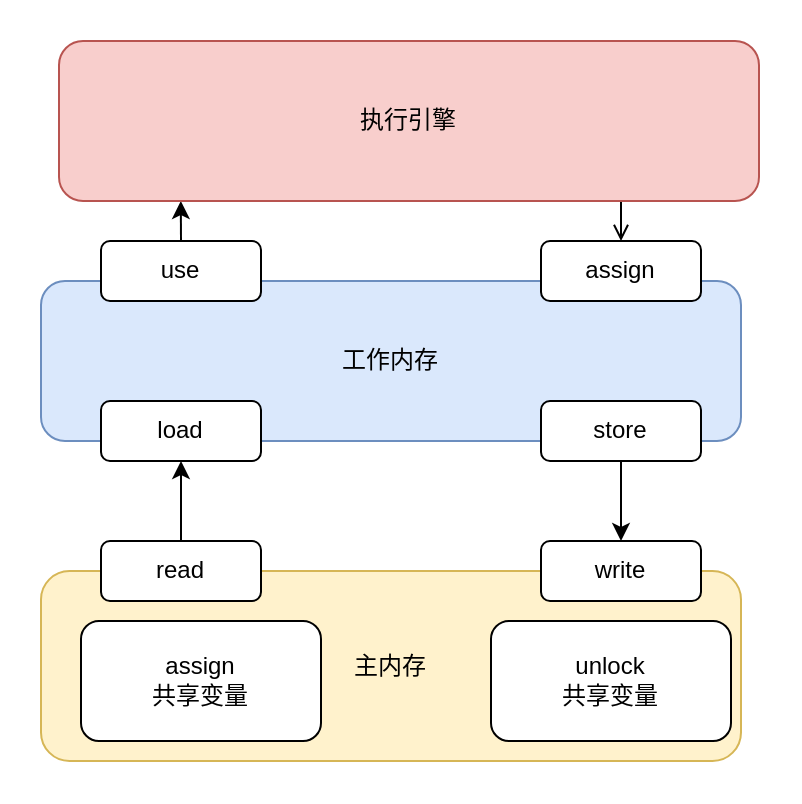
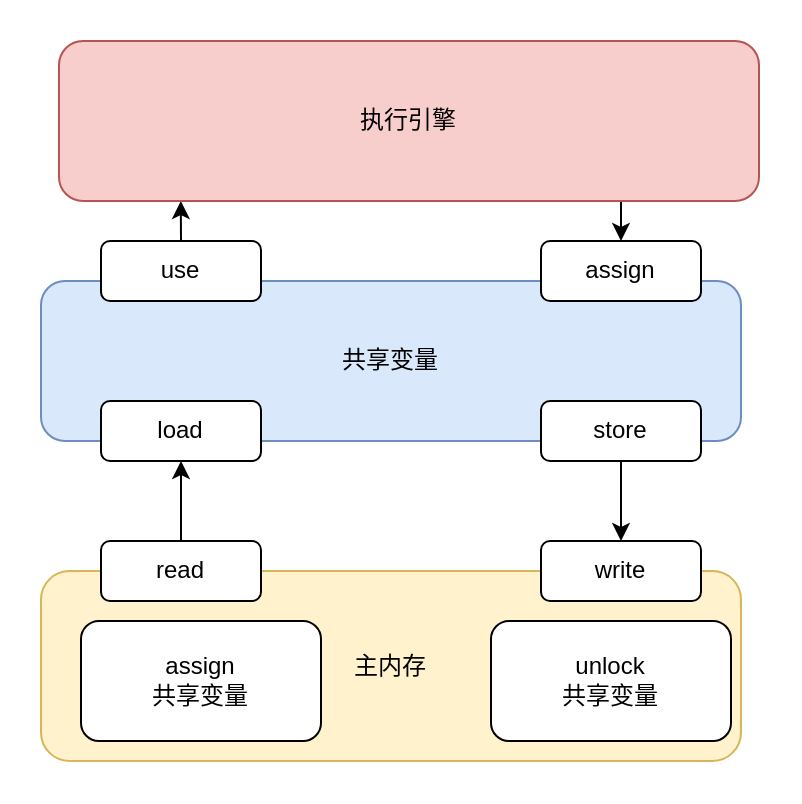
(621, 228) -> (621, 226)
(391, 361) -> (391, 361)
